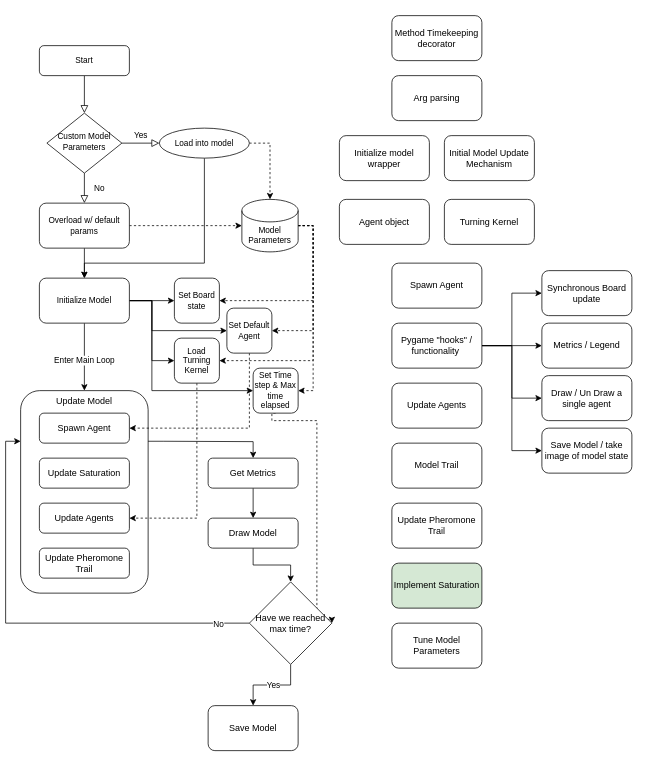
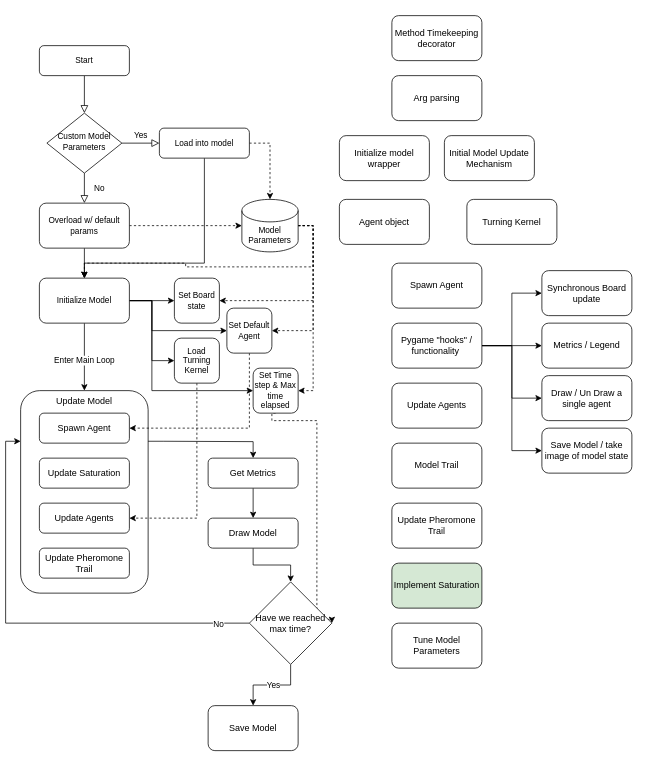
(204, 143) -> (204, 143)
(489, 222) -> (512, 222)
(268, 360) -> (248, 267)
